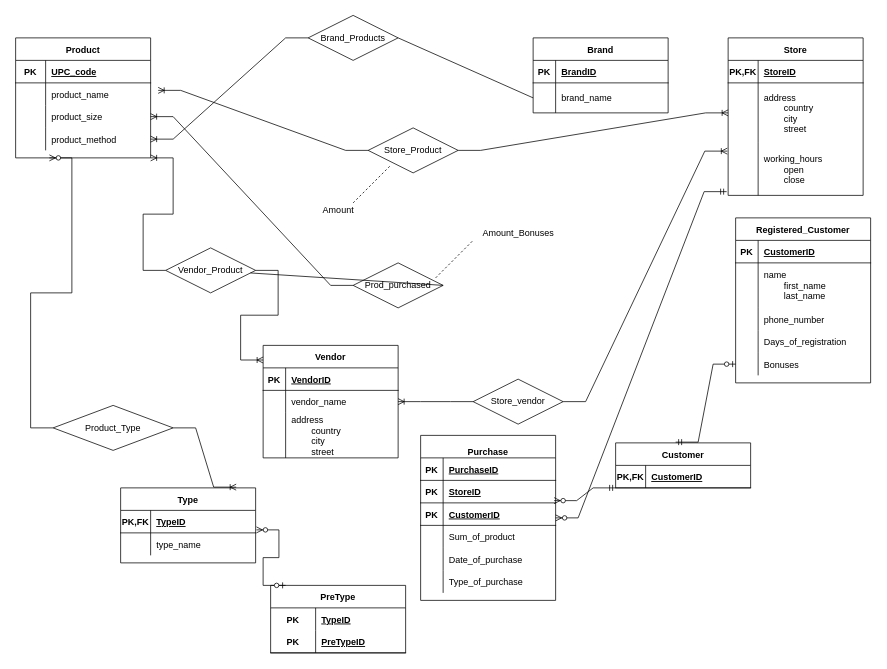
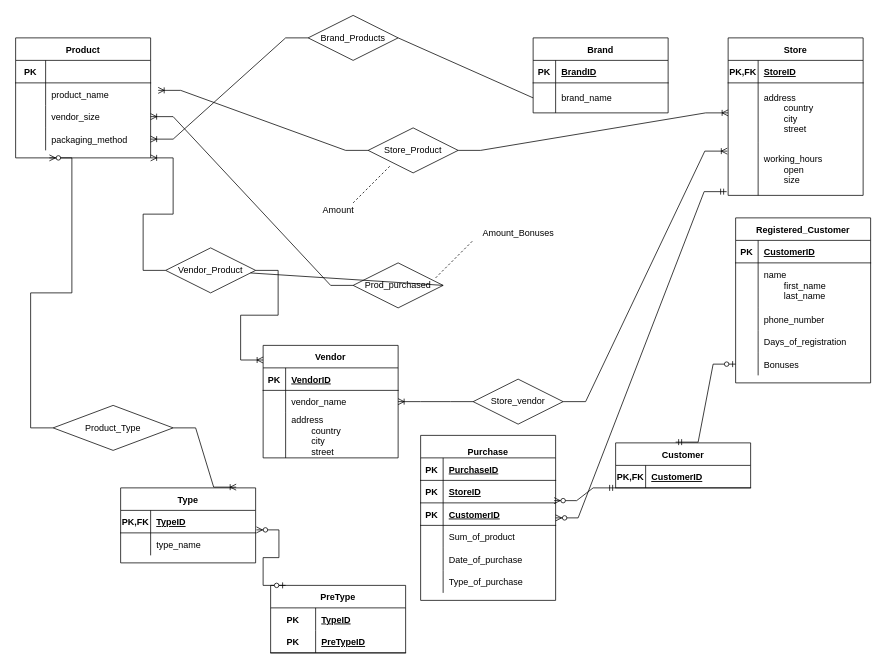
(98, 72) -> none
(80, 117) -> (78, 117)
(86, 140) -> (90, 140)
(795, 159) -> (795, 159)
